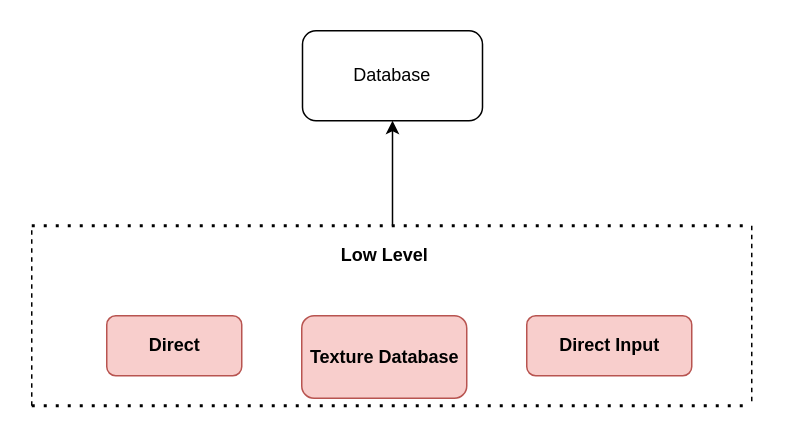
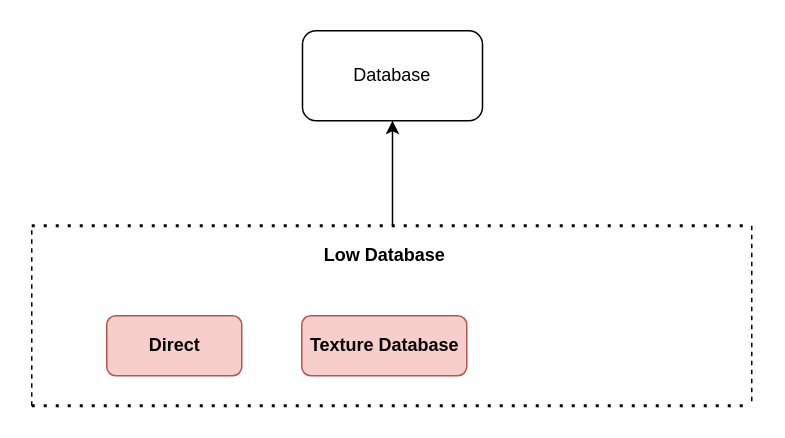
(385, 256) -> (385, 256)
(609, 346) -> none
(384, 357) -> (384, 346)
